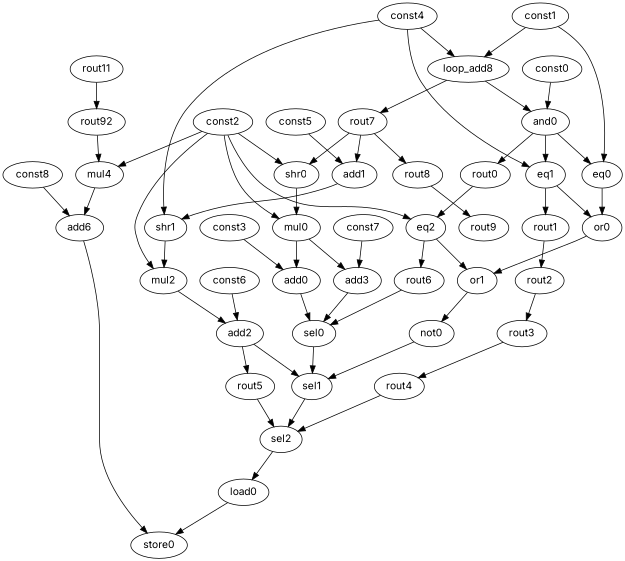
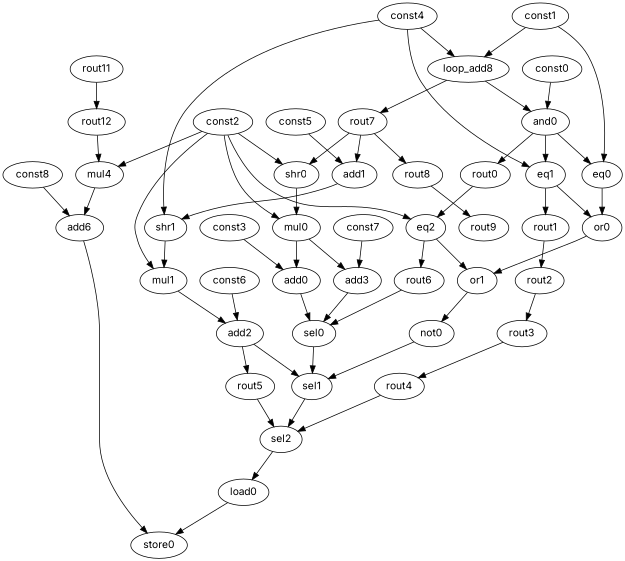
(97, 122) -> (97, 122)
(163, 281) -> (163, 281)
